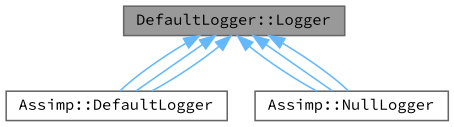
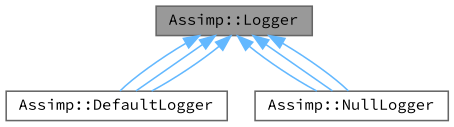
(234, 21) -> (234, 21)
